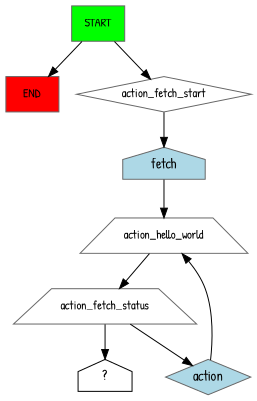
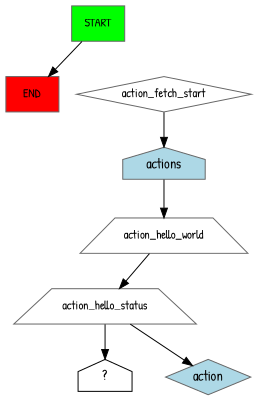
(129, 57) -> none
(164, 165) -> (164, 165)
(105, 306) -> (105, 306)
(210, 308) -> none
